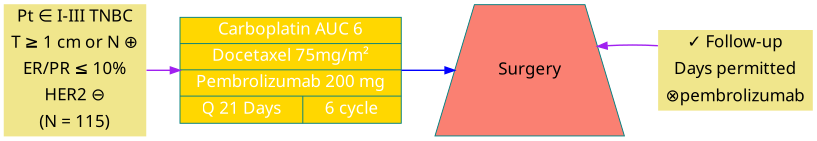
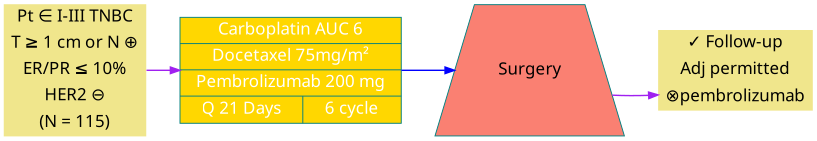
(633, 45) -> (630, 96)
(735, 69) -> (735, 69)
